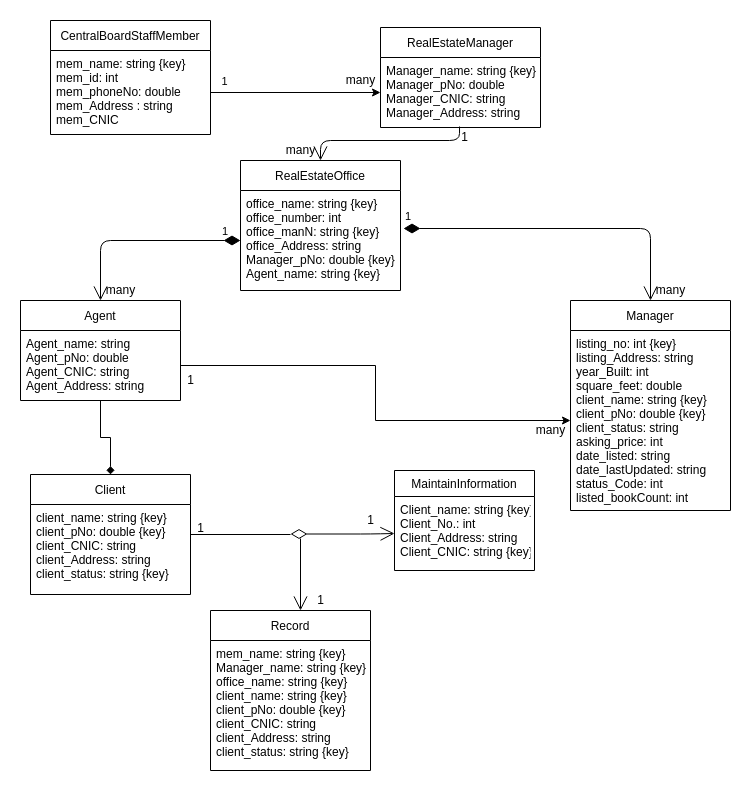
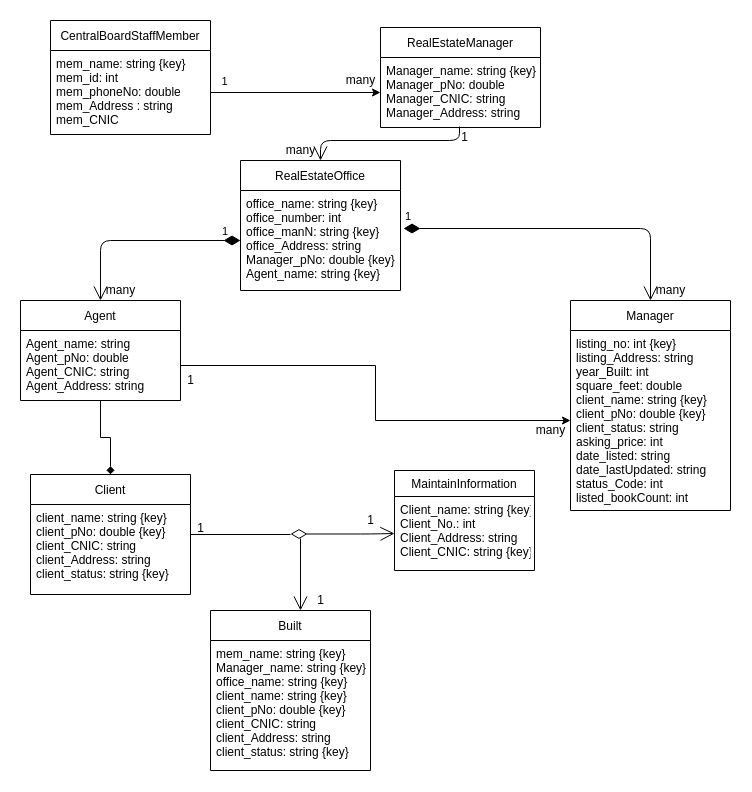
(290, 626) -> (290, 626)
